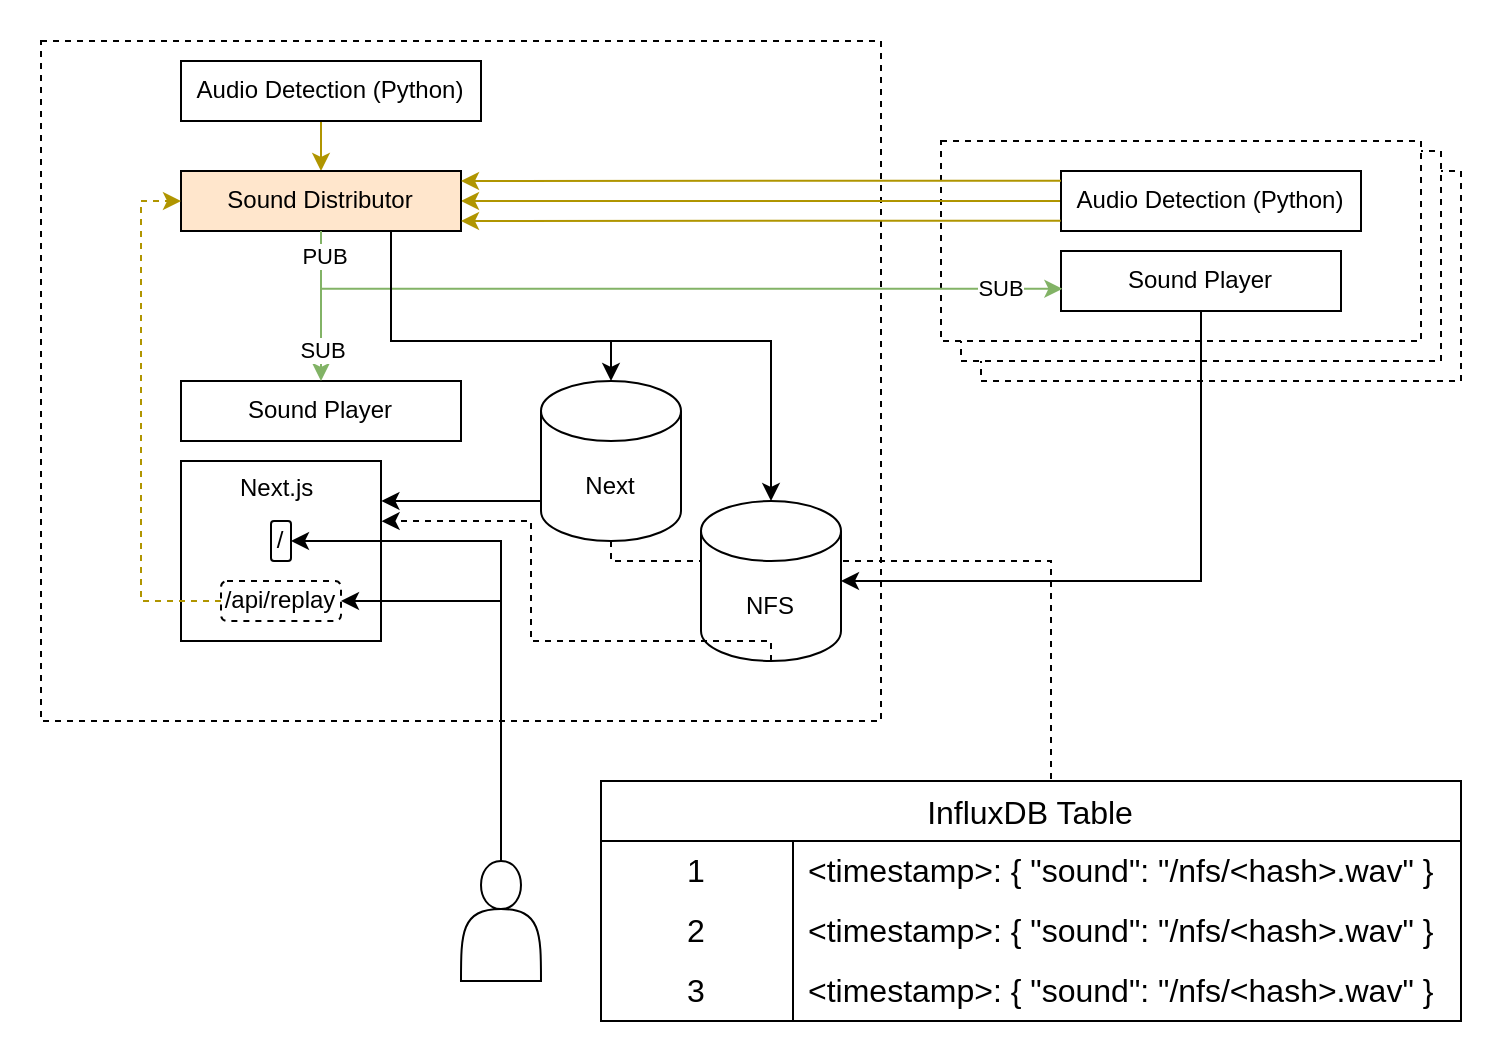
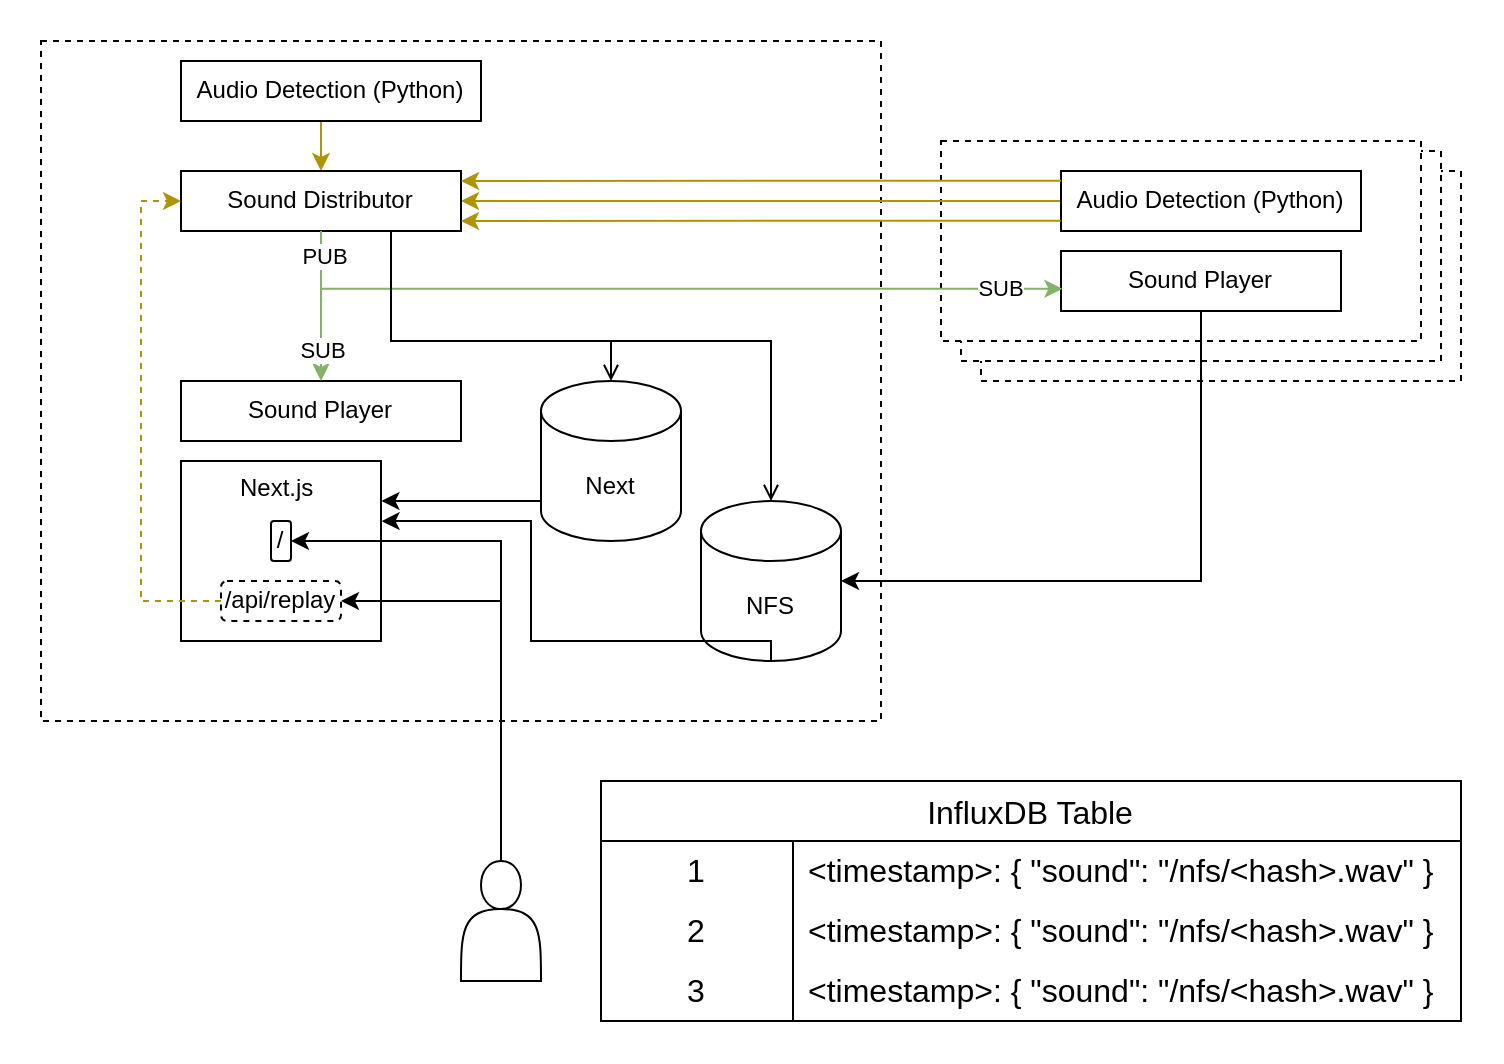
(321, 201) -> (321, 201)
(611, 366) -> (611, 369)
(771, 486) -> (771, 488)
(953, 561) -> none
(531, 641) -> (531, 641)
